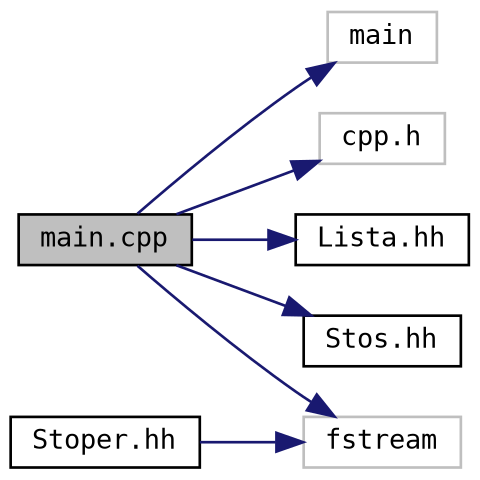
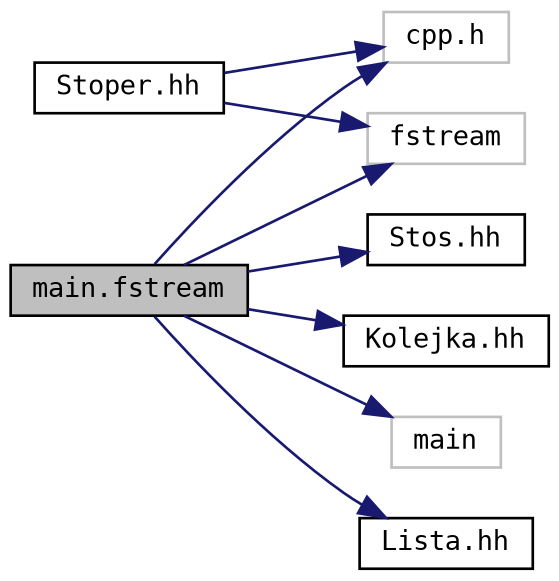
none -> (290, 62)
(105, 240) -> (129, 290)
none -> (446, 341)
